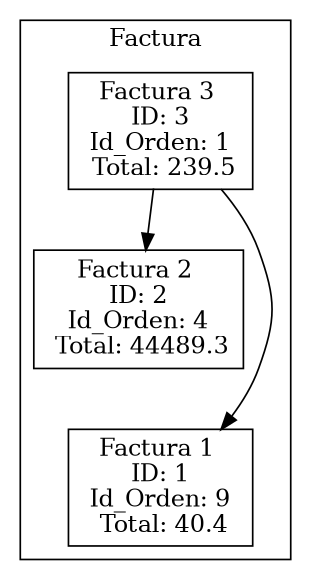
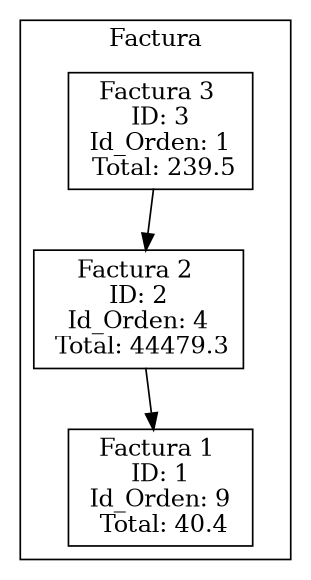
(271, 301) -> (149, 390)
(139, 347) -> (139, 347)
